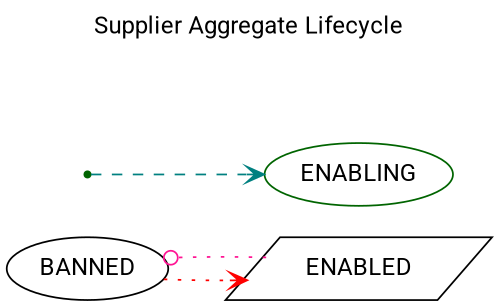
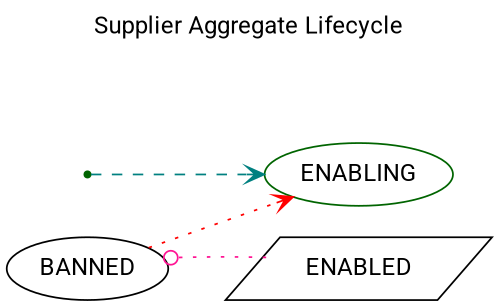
(197, 280) -> (213, 225)
